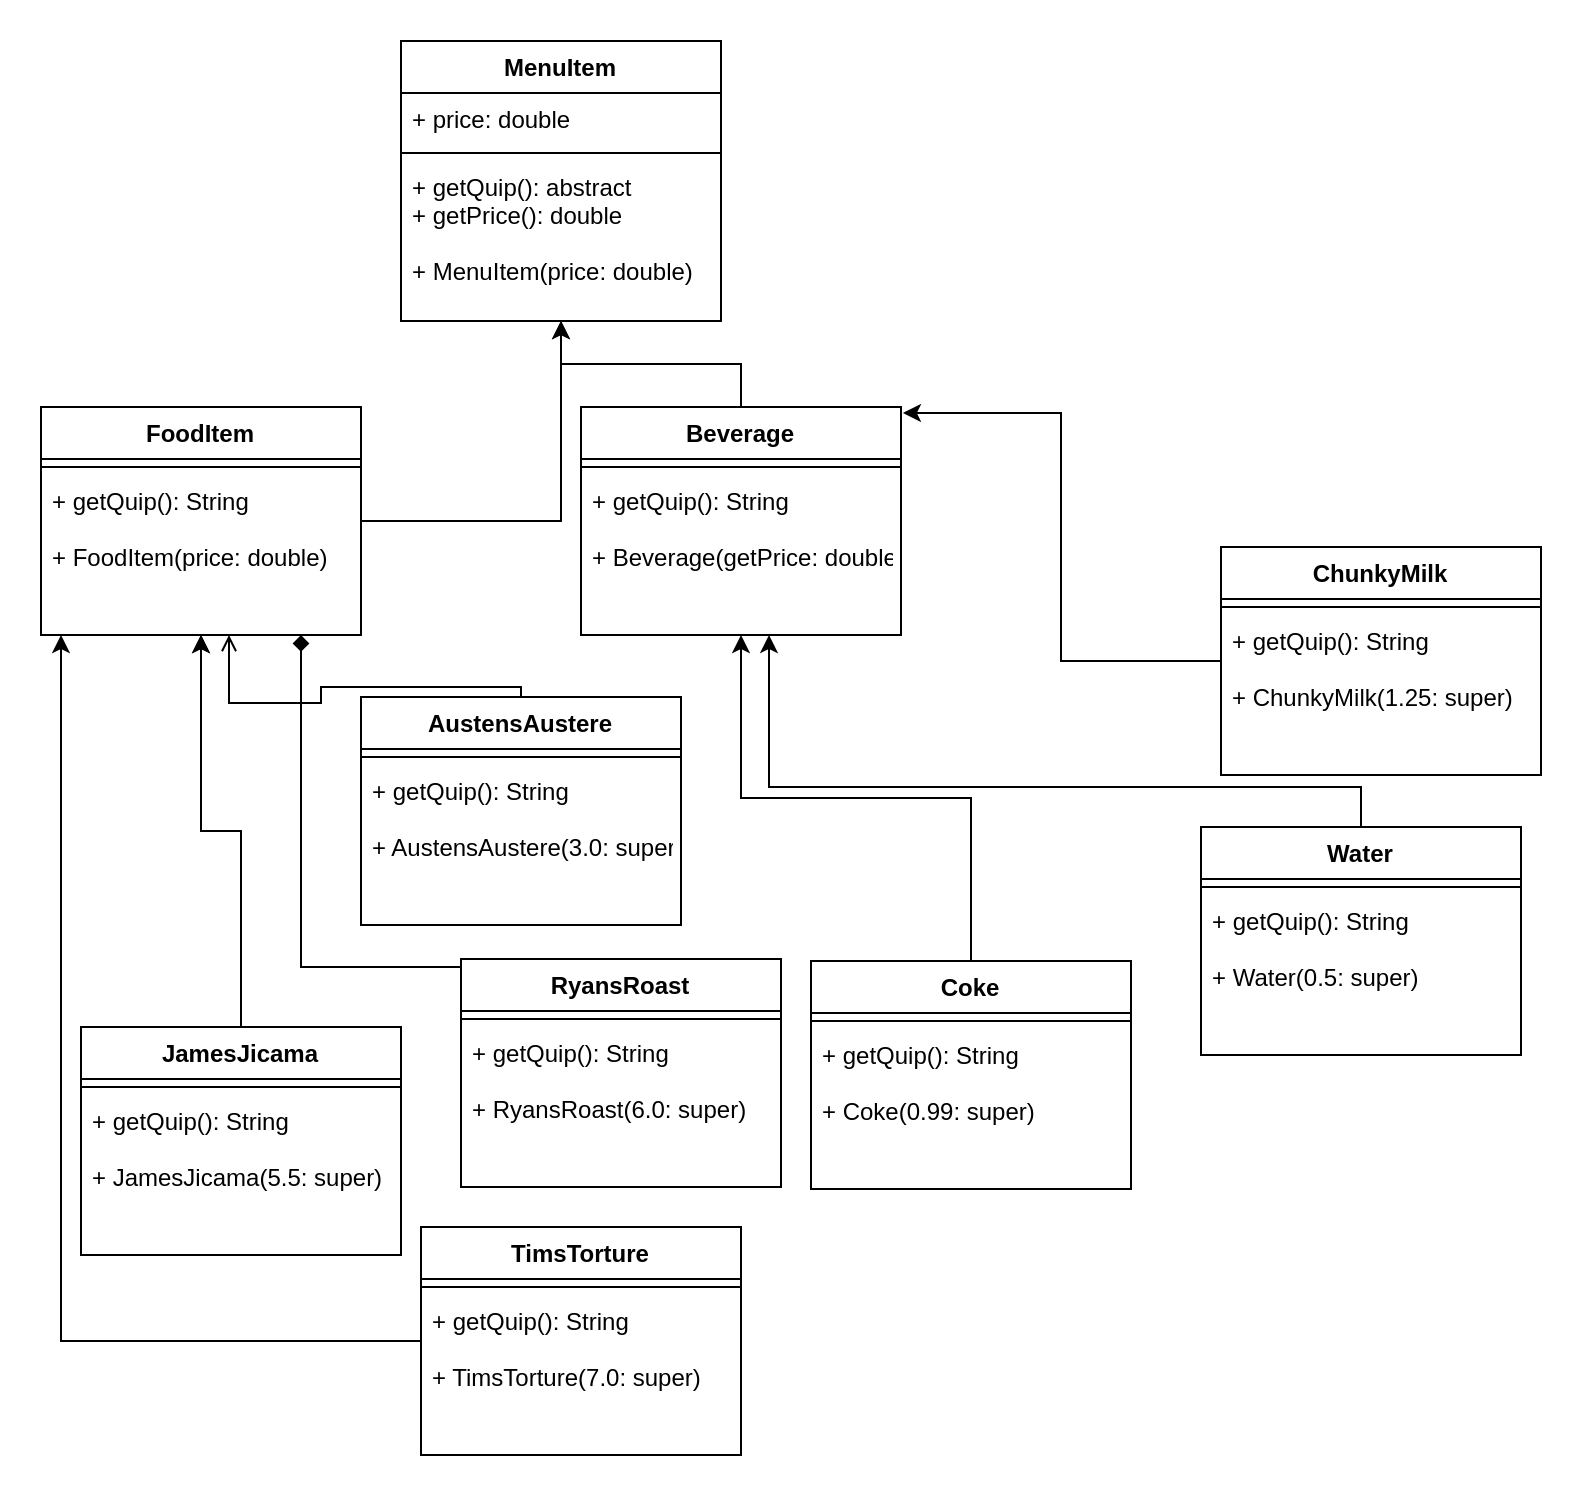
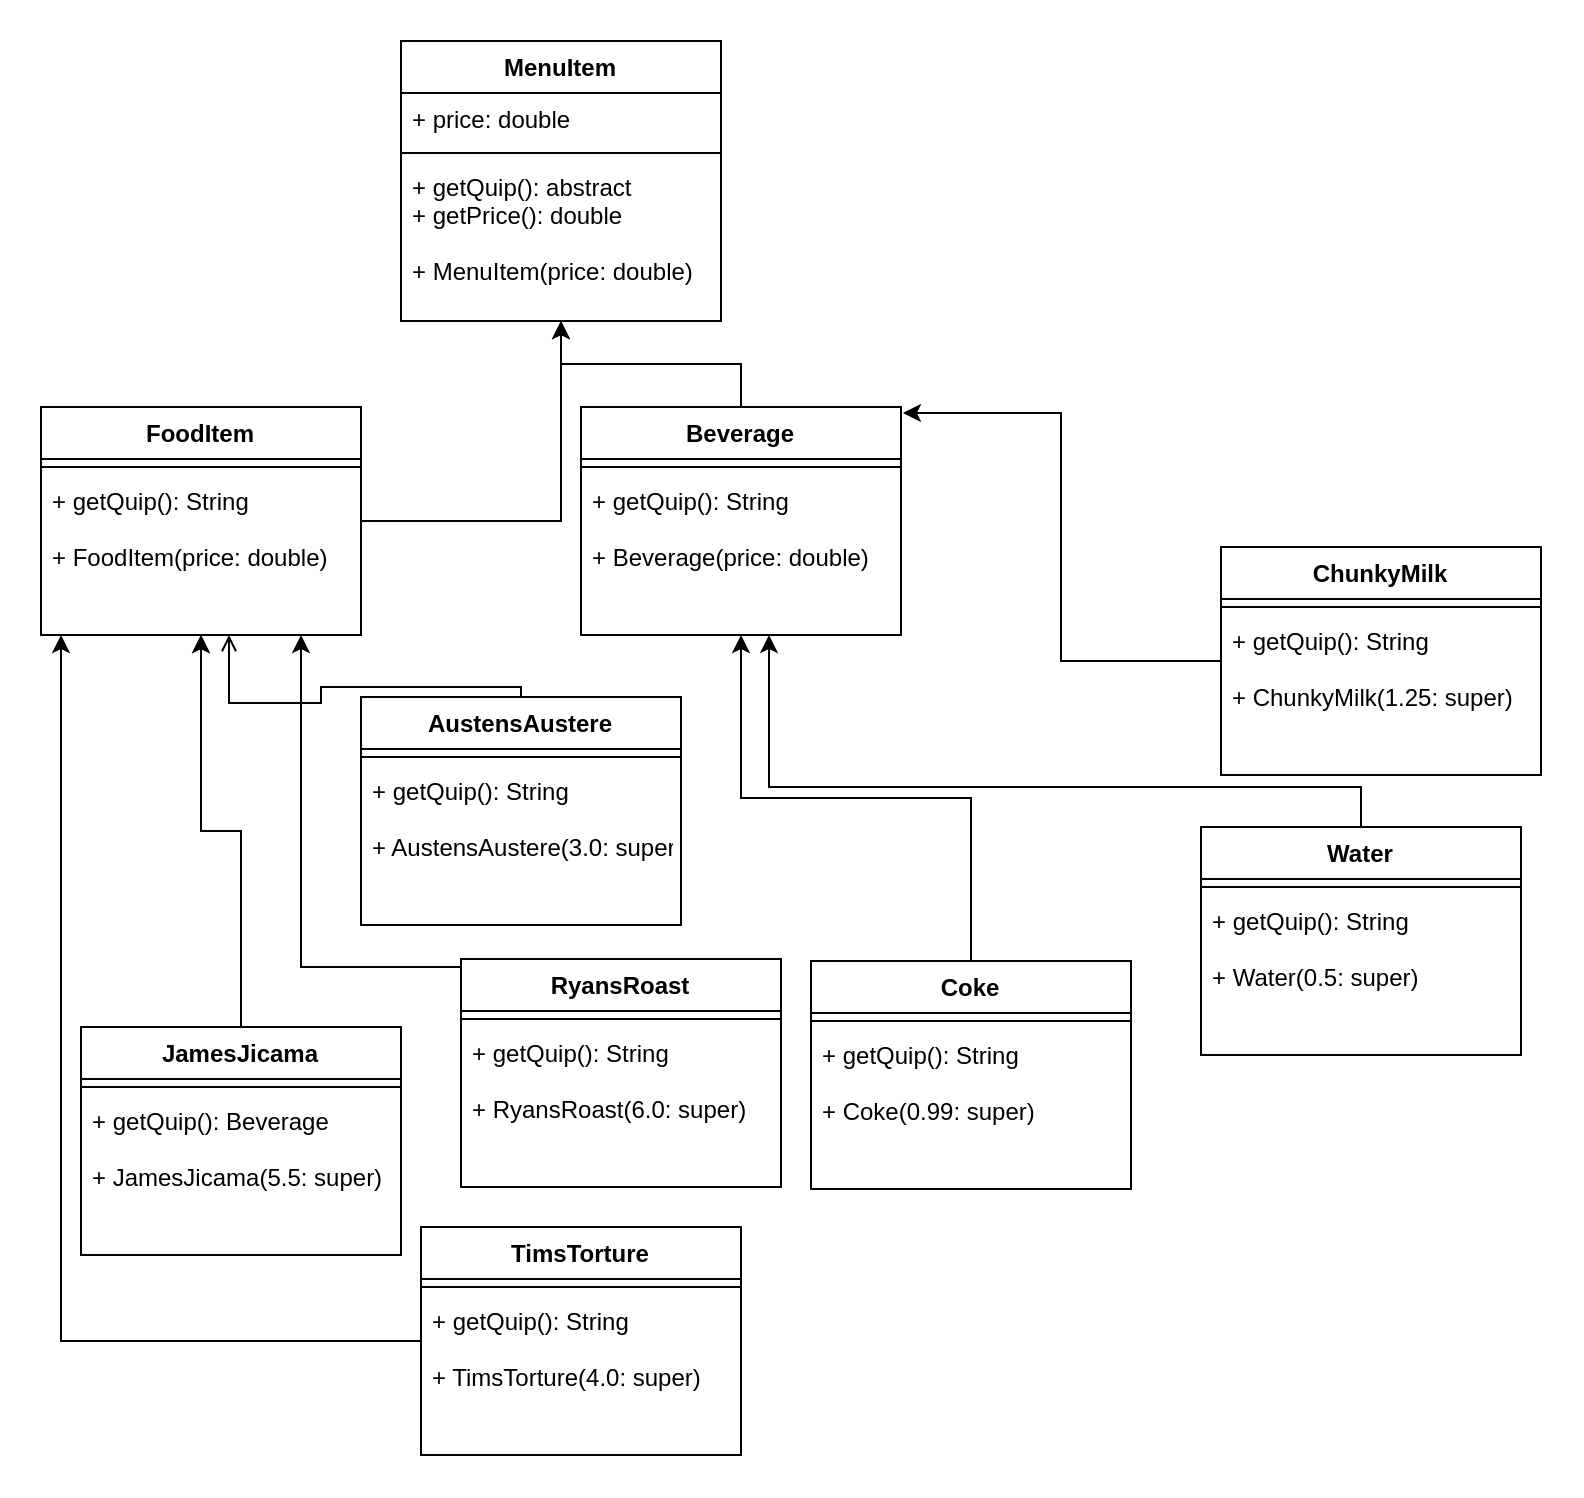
(704, 502) -> (704, 502)
(301, 651) -> (301, 650)
(204, 1122) -> (221, 1122)
(544, 1322) -> (544, 1322)
